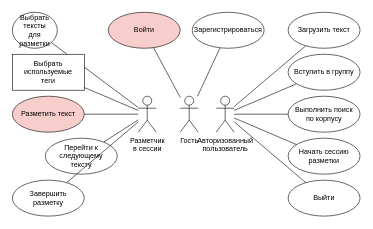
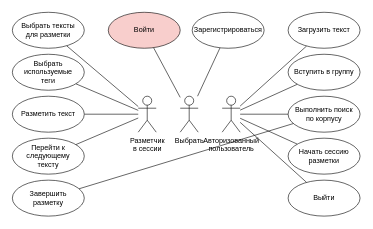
(35, 30) -> (48, 30)
(48, 72) -> (48, 72)
(48, 114) -> (48, 114)
(225, 114) -> (231, 114)
(190, 141) -> (190, 141)
(103, 152) -> (163, 163)
(81, 156) -> (48, 156)
